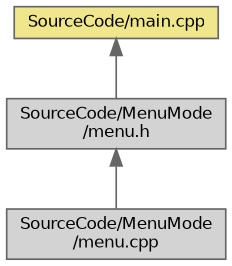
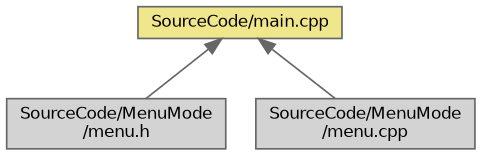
(116, 188) -> (304, 74)
